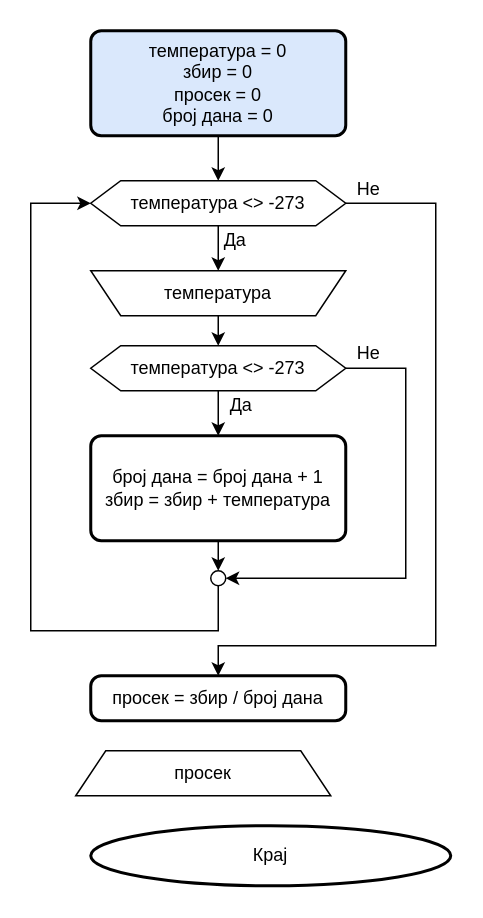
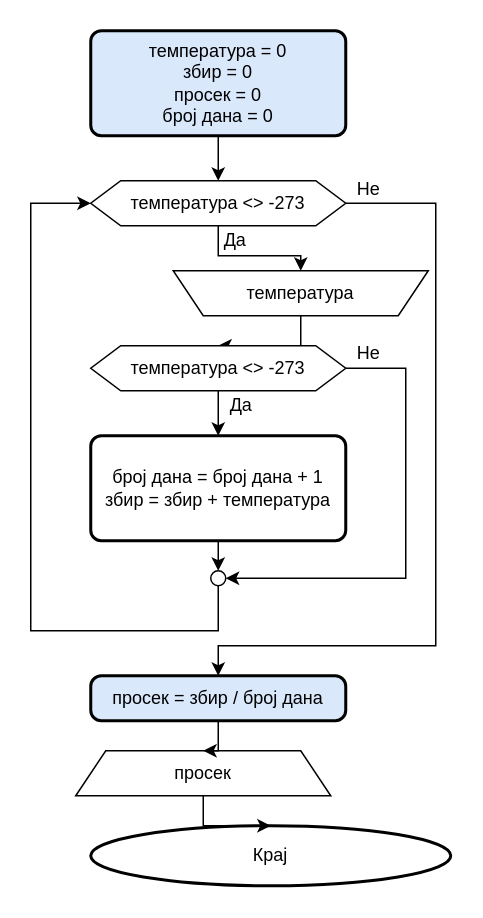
(218, 293) -> (301, 293)
(218, 698) -> (218, 698)
none -> (218, 738)
none -> (203, 817)
